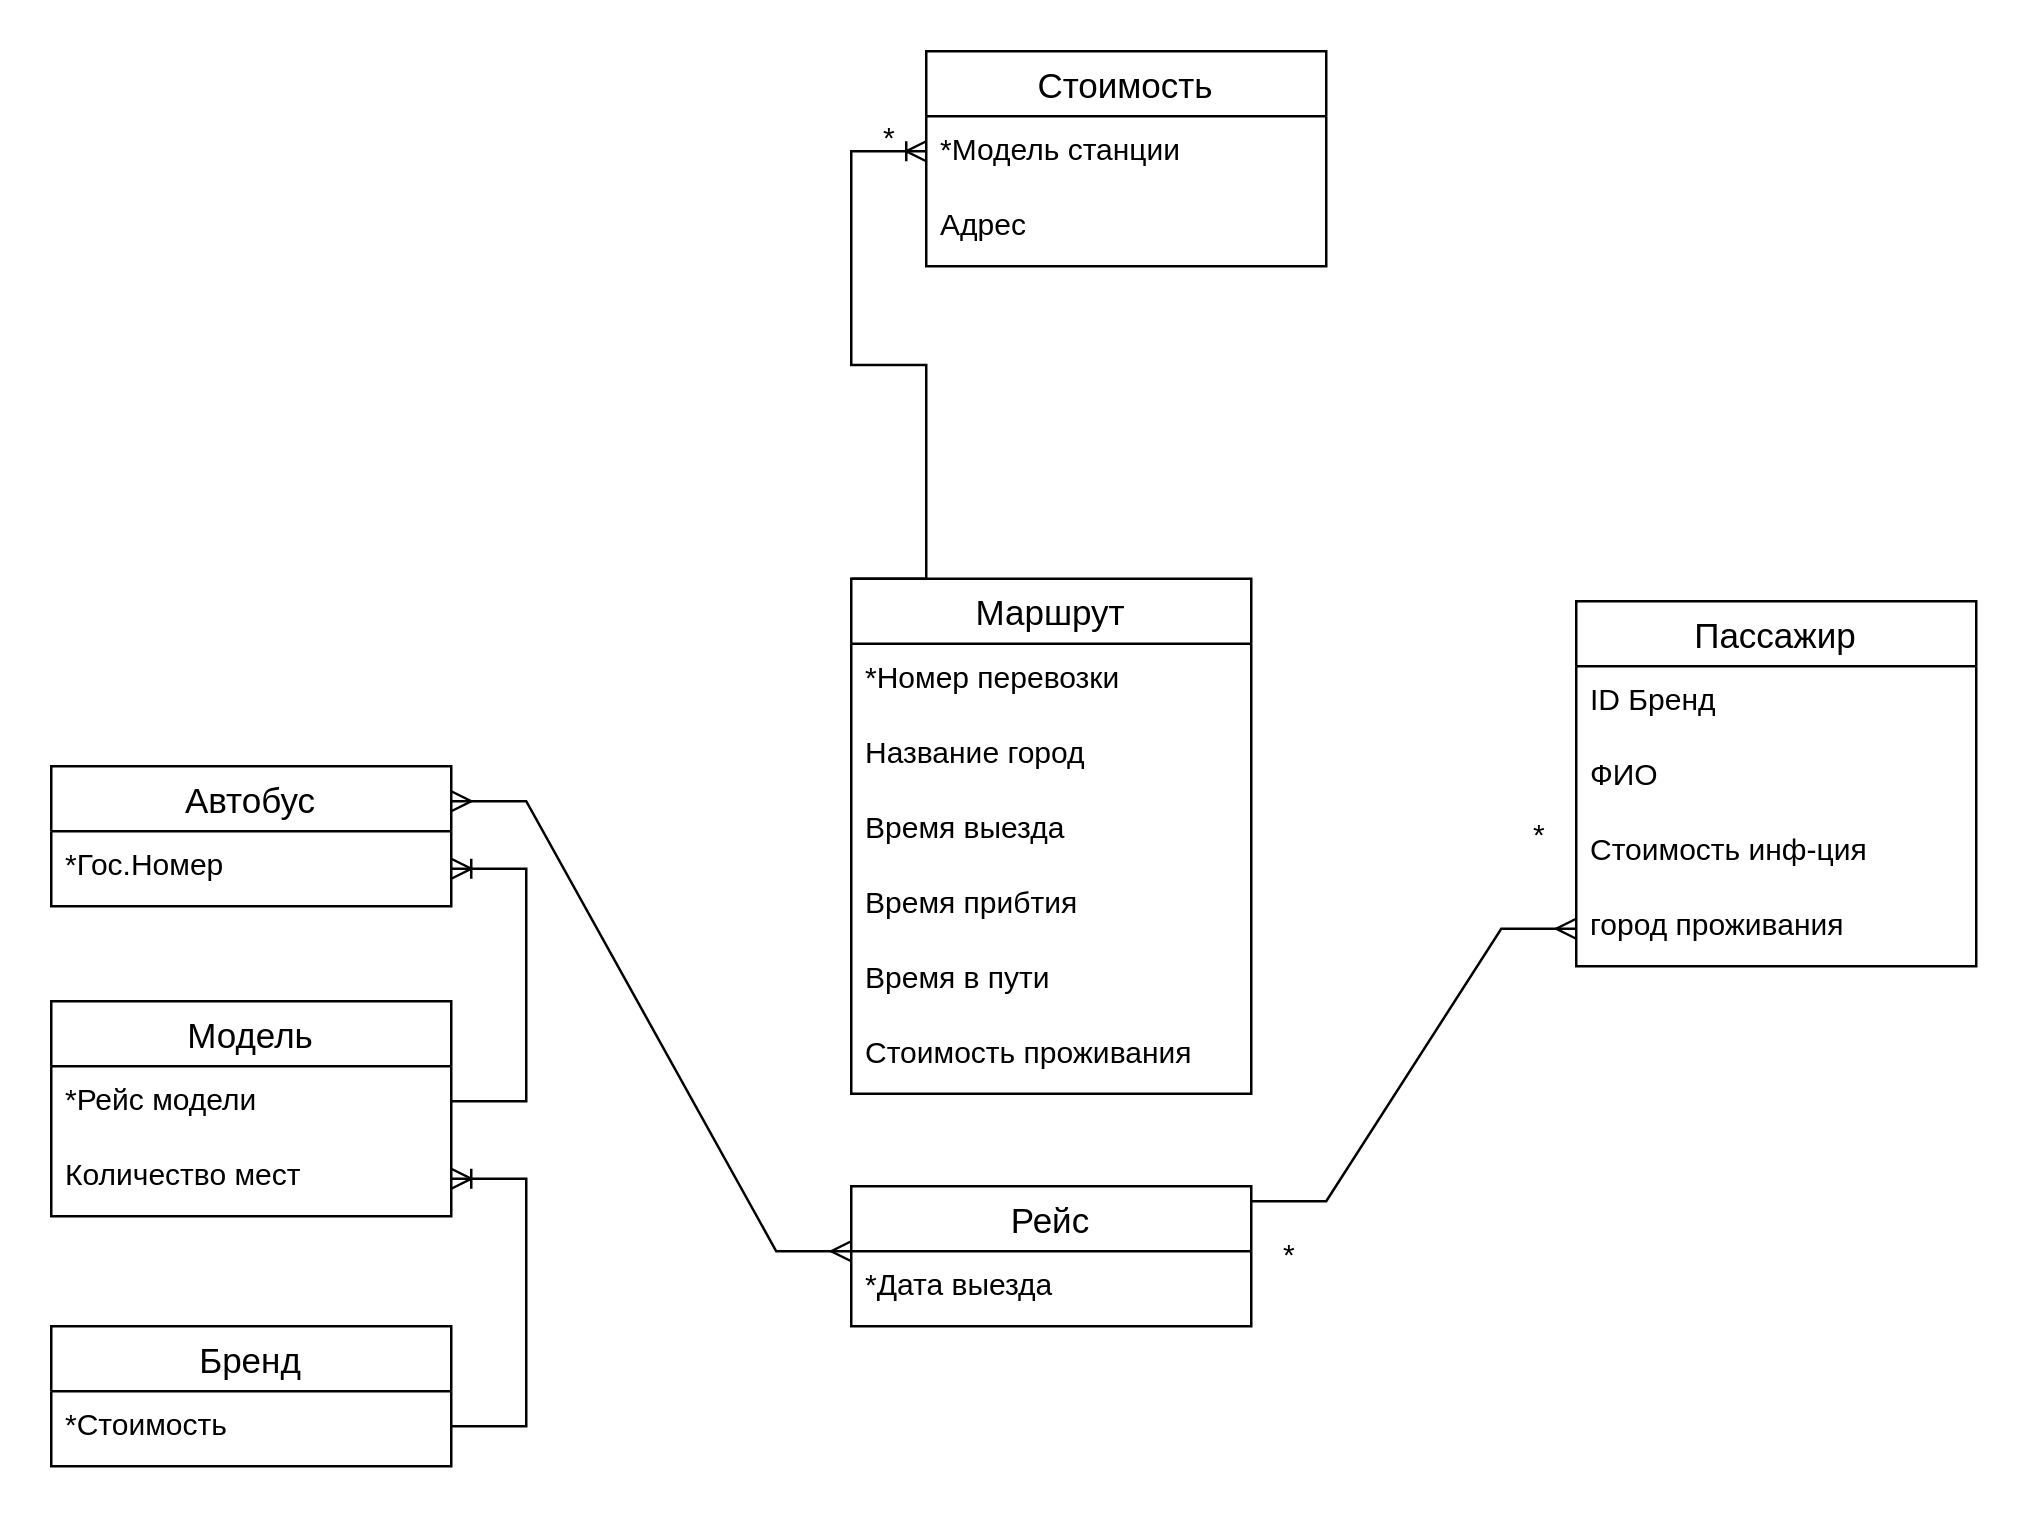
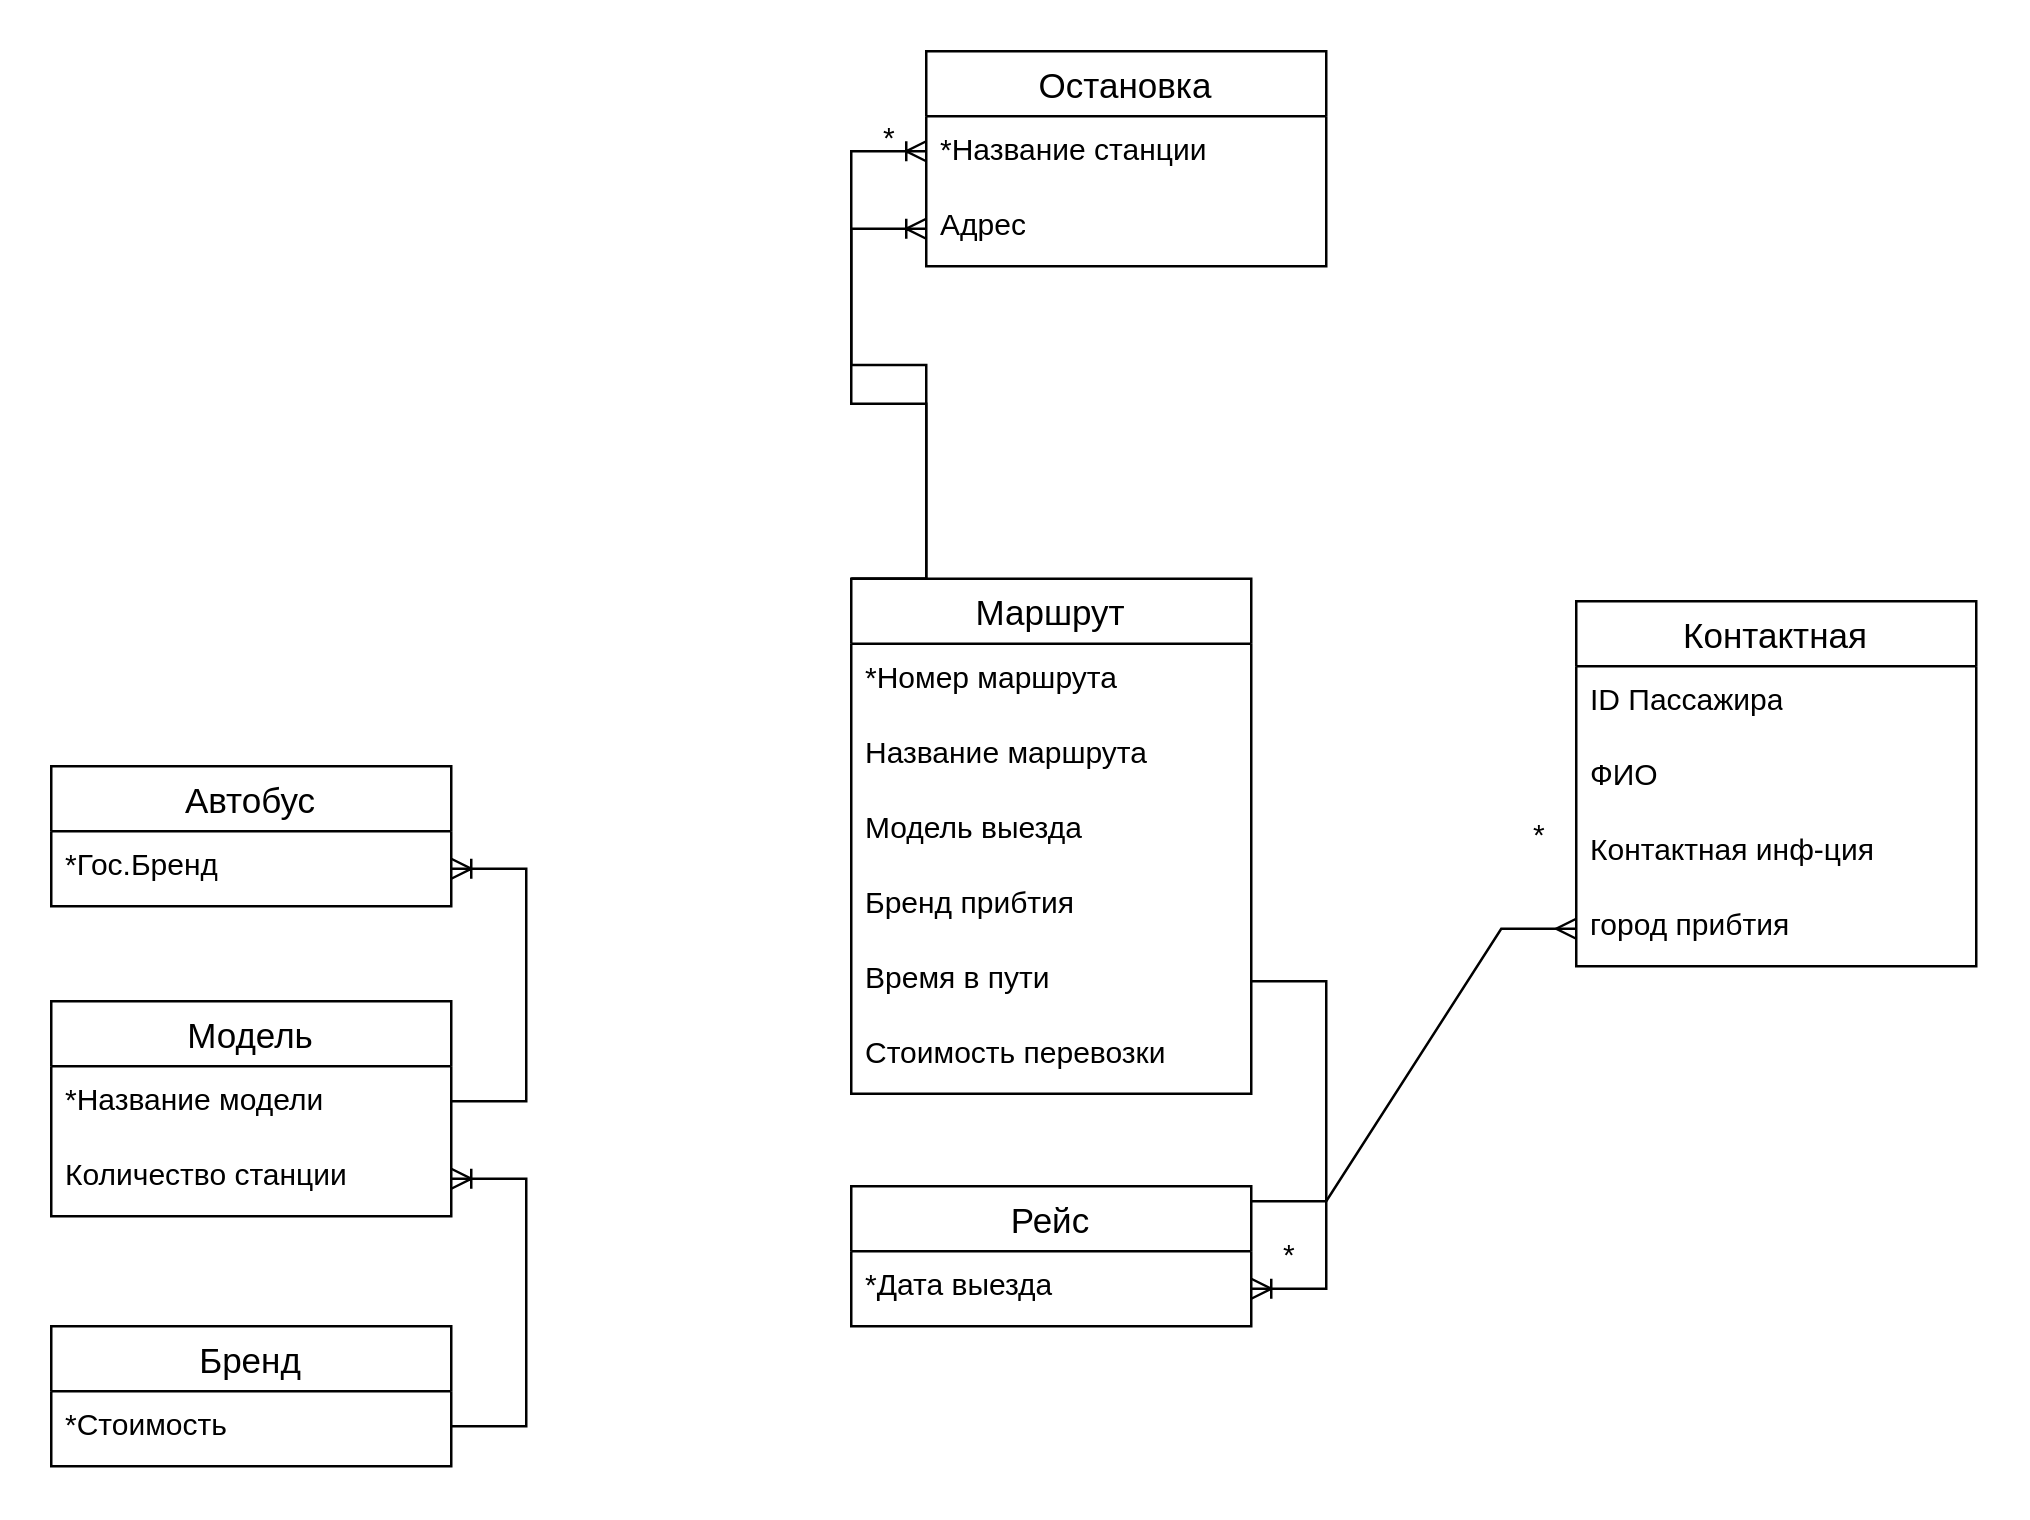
(1125, 86) -> (1125, 86)
(1063, 152) -> (1080, 152)
none -> (869, 404)
(1775, 636) -> (1775, 636)
(997, 679) -> (988, 679)
(1655, 702) -> (1688, 702)
(980, 754) -> (1005, 754)
(963, 829) -> (972, 829)
(1730, 852) -> (1739, 852)
(146, 867) -> (146, 867)
(972, 904) -> (972, 904)
(1722, 927) -> (1697, 927)
(650, 1024) -> none
none -> (1326, 1051)
(1030, 1054) -> (1022, 1054)
(163, 1102) -> (197, 1102)
(188, 1177) -> (214, 1177)
